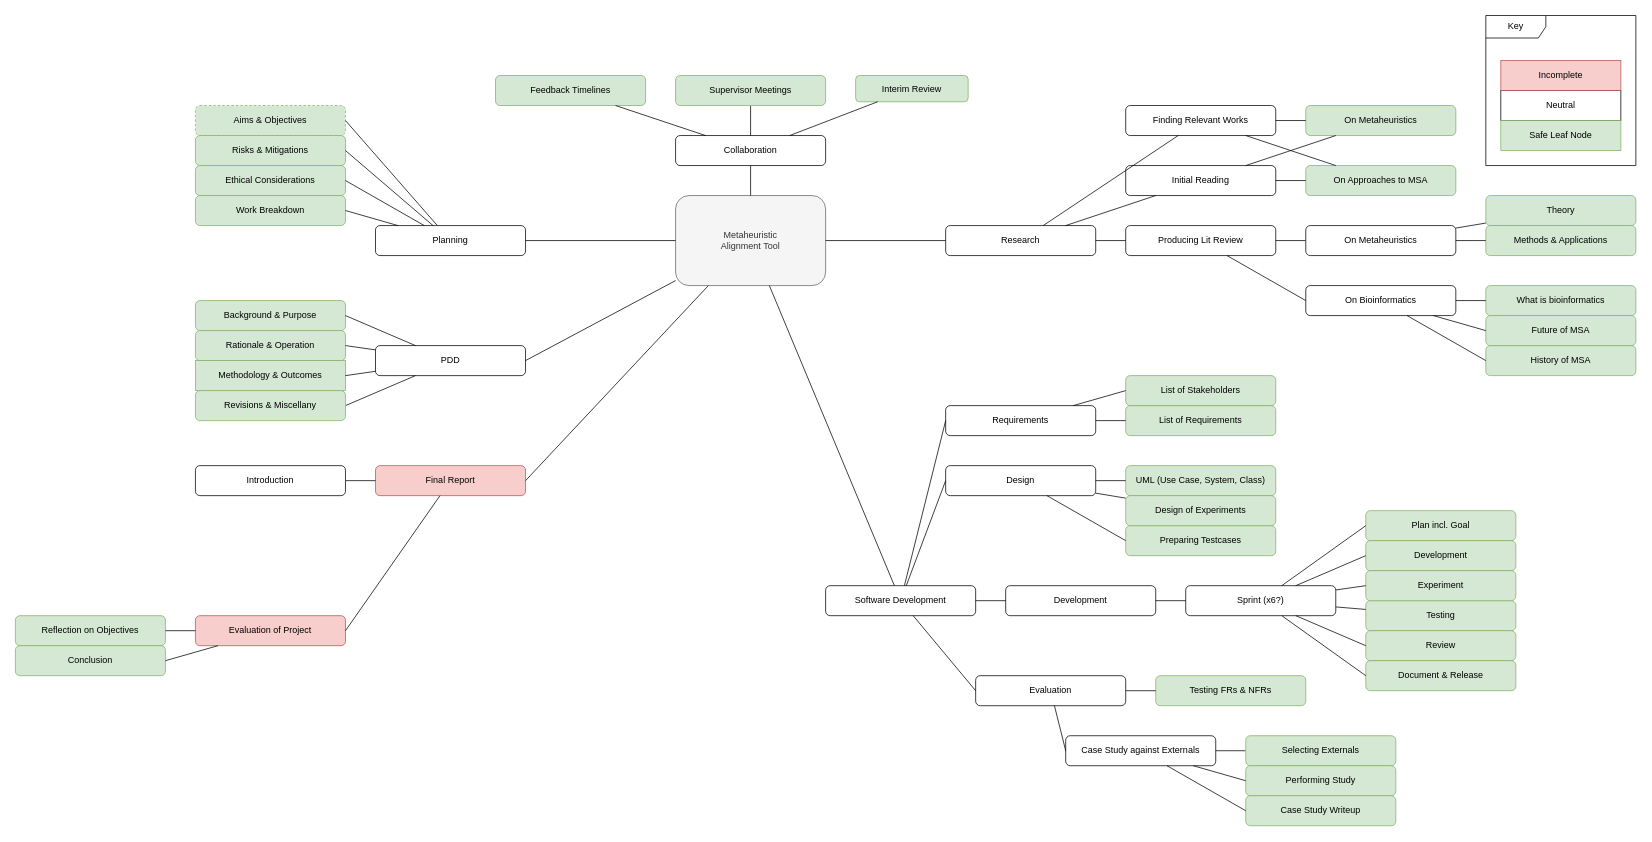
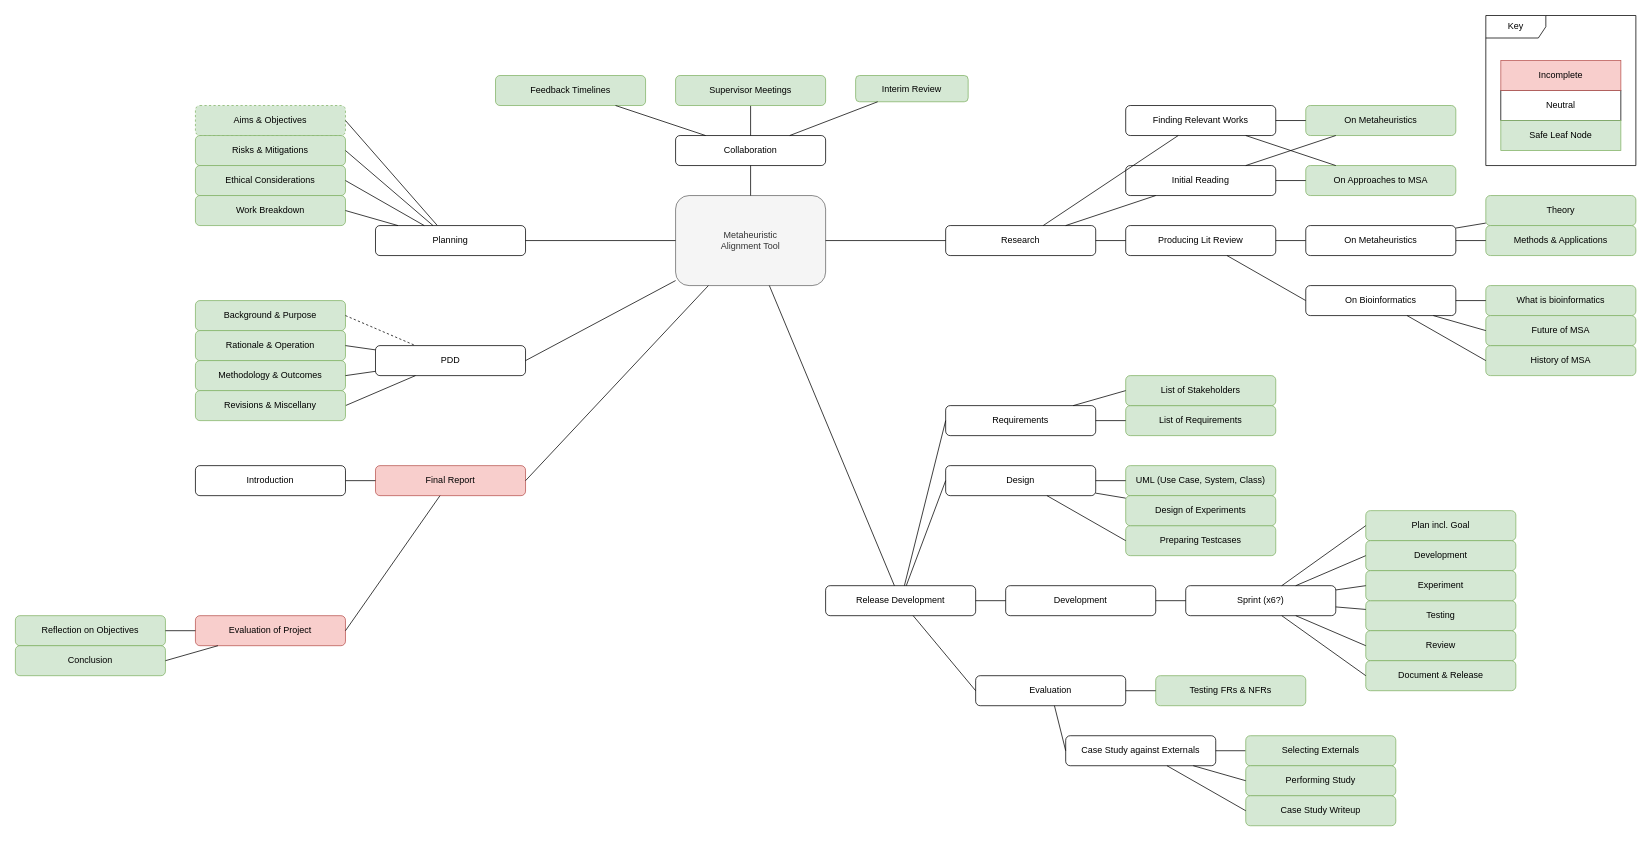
(379, 330) -> (379, 330)
(270, 375) -> (270, 375)
(900, 600) -> (900, 600)
